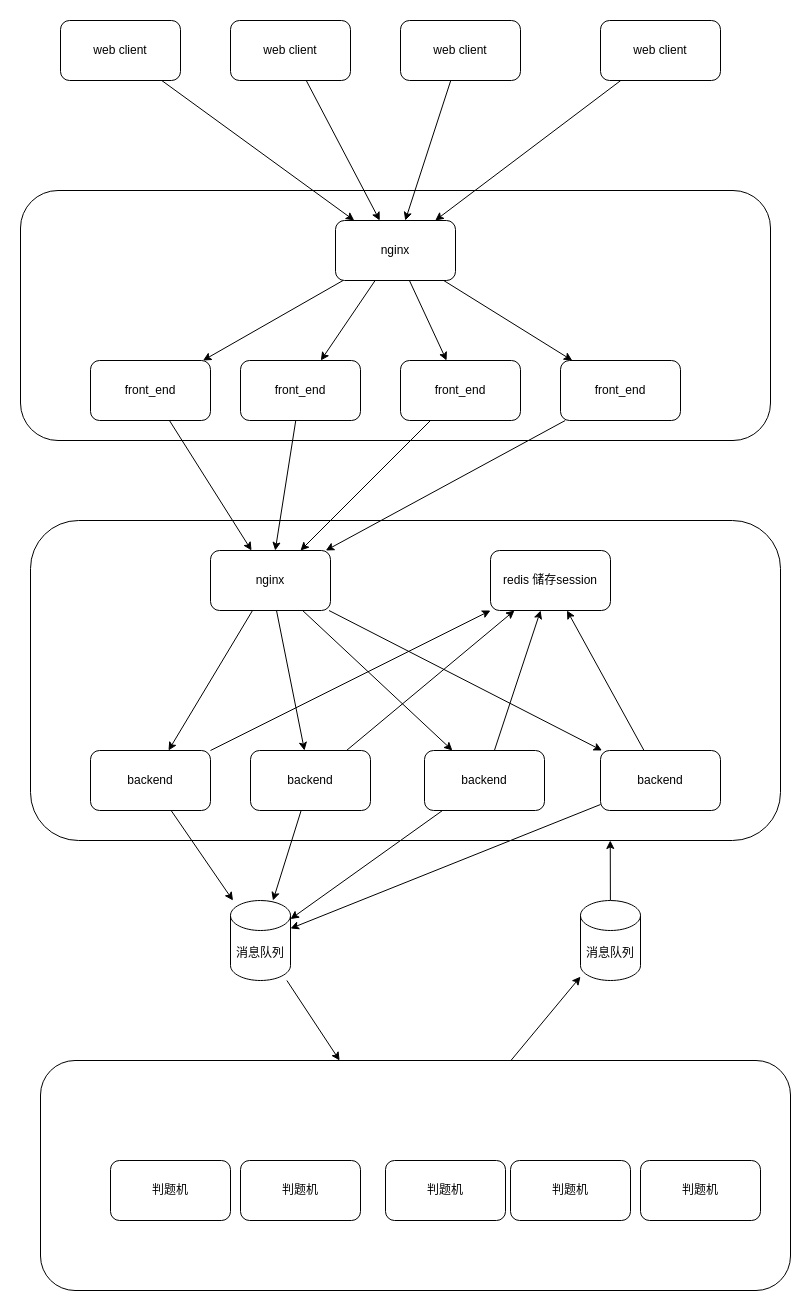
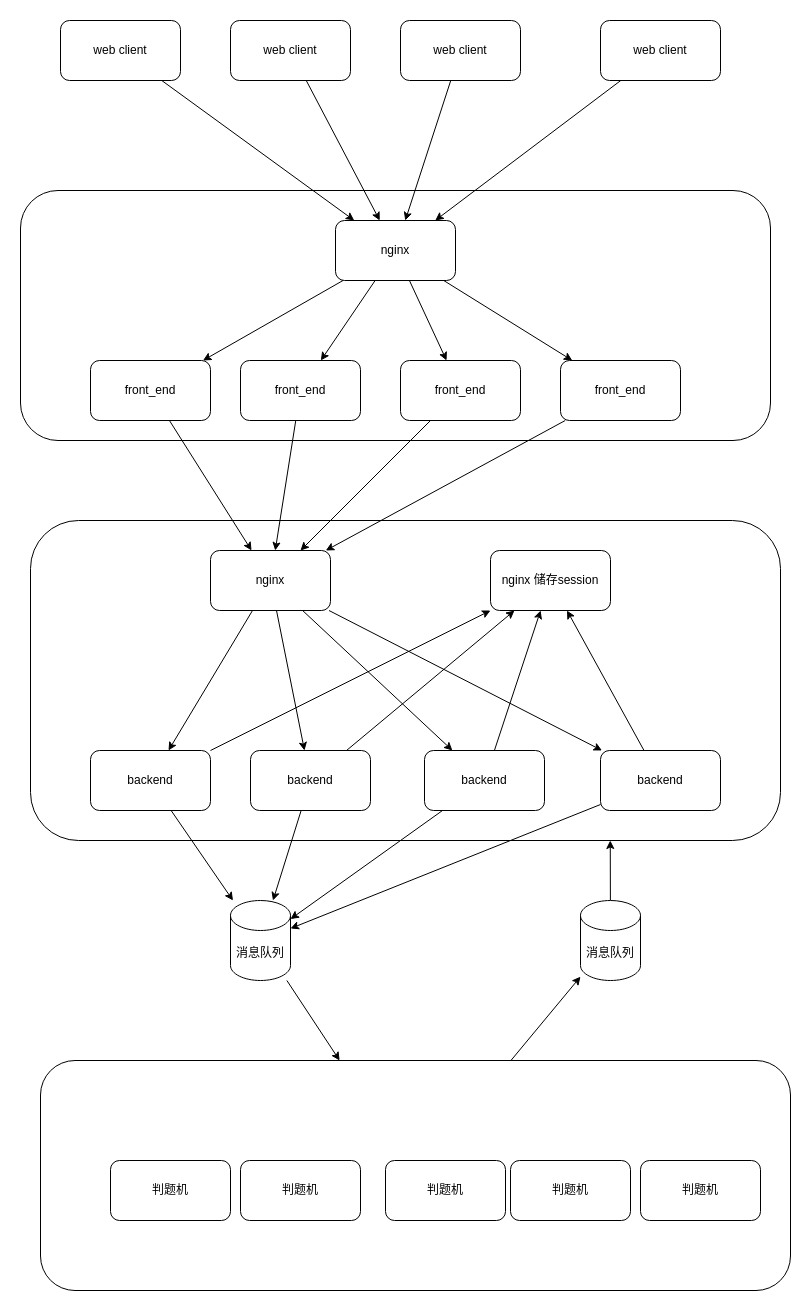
(551, 581) -> (551, 581)
